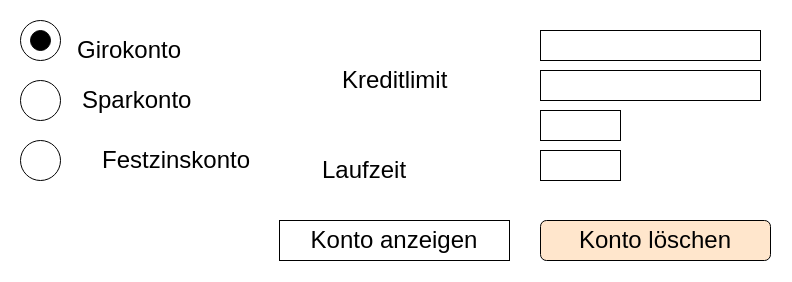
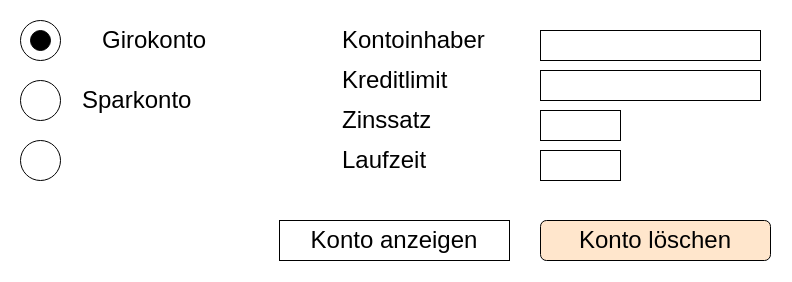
none -> (431, 41)
(171, 51) -> (196, 41)
none -> (431, 121)
(196, 161) -> none
(411, 171) -> (431, 161)
